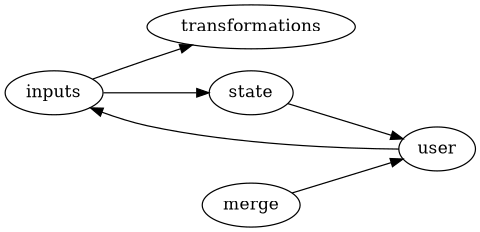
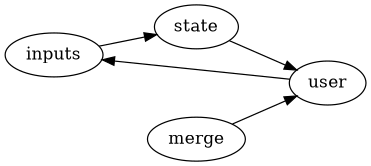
(251, 27) -> none
